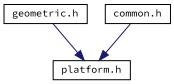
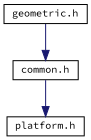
(66, 38) -> (46, 37)
